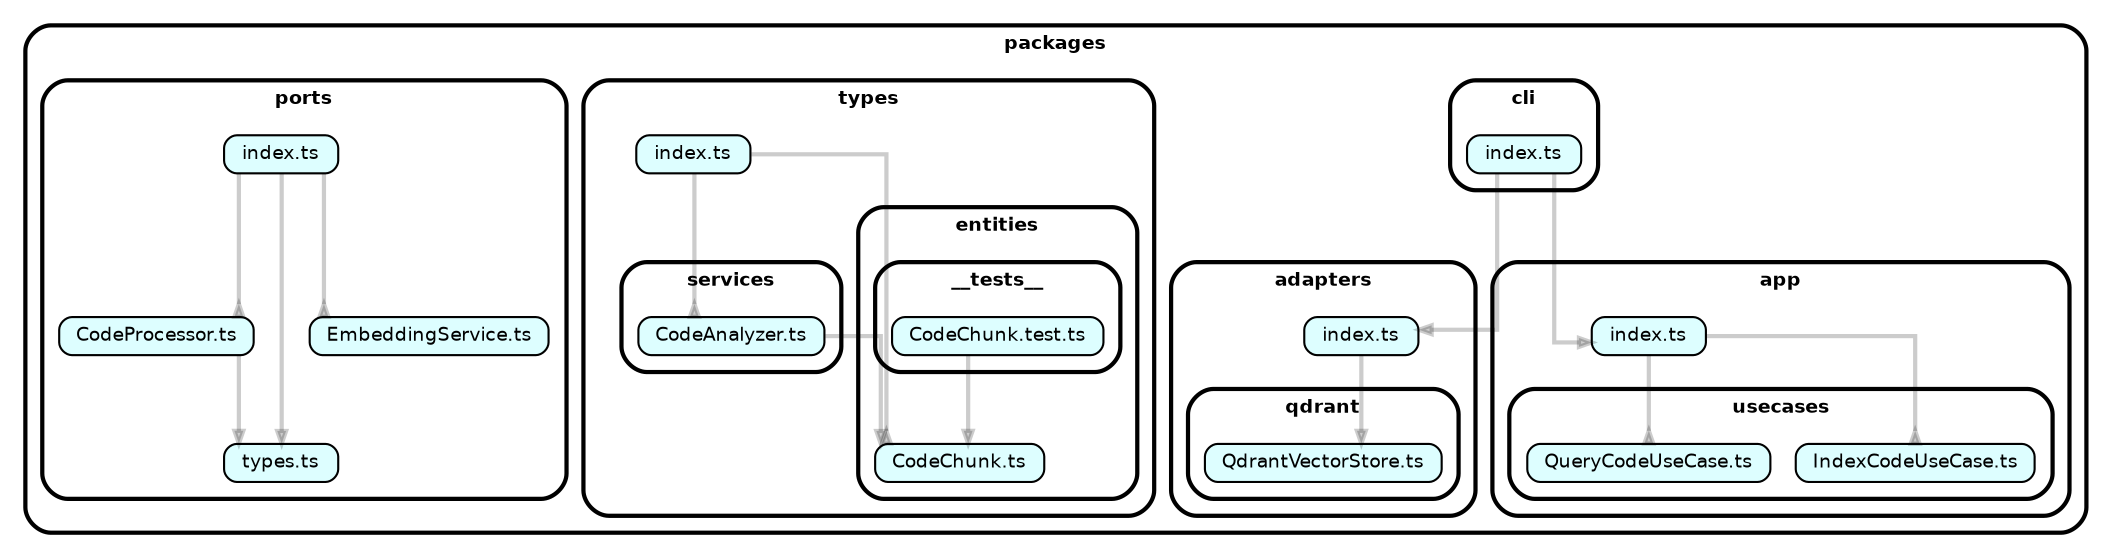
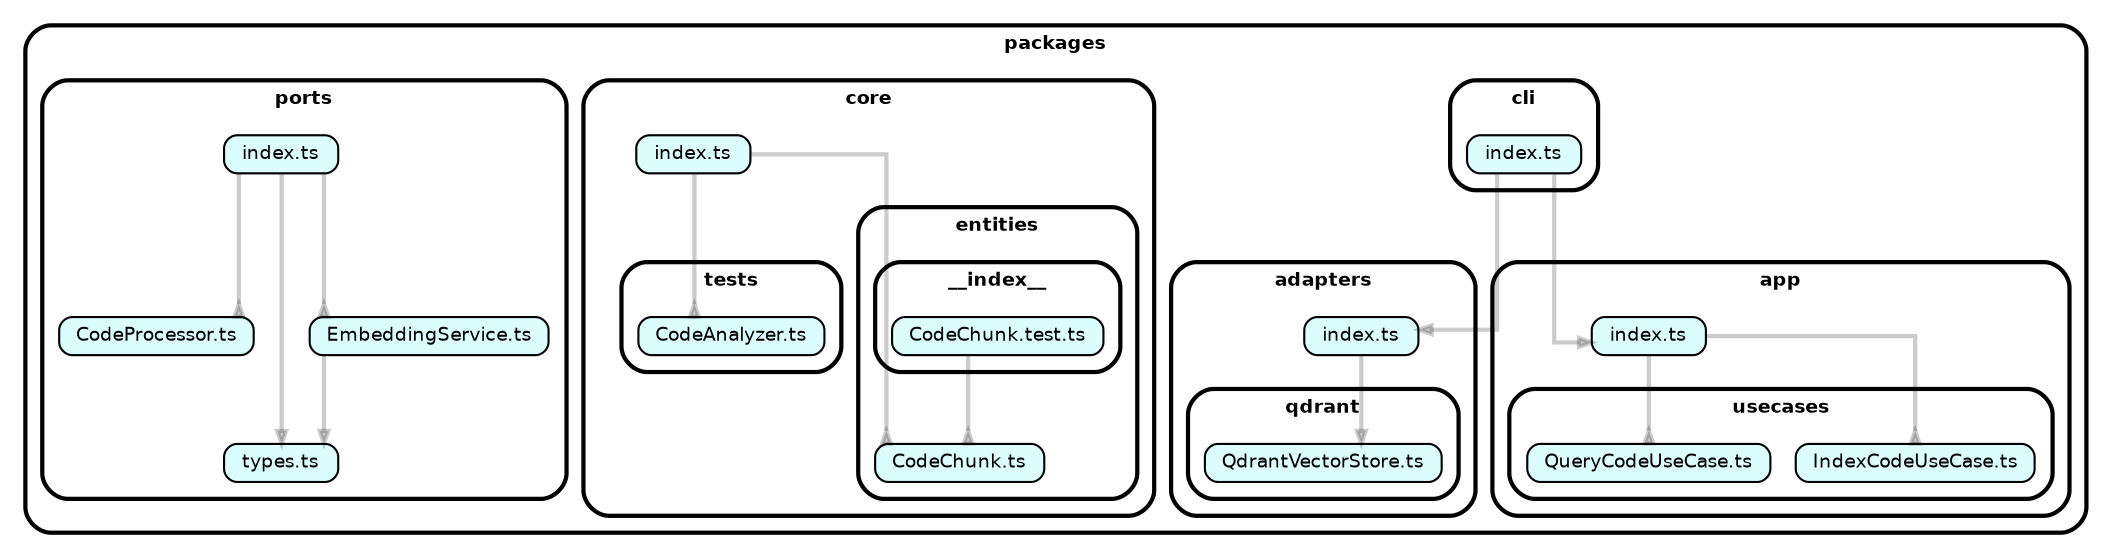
(869, 99) -> (869, 99)
(731, 281) -> (731, 281)
(998, 281) -> (998, 281)
(881, 356) -> none
(239, 393) -> (324, 393)
(968, 393) -> (968, 393)
